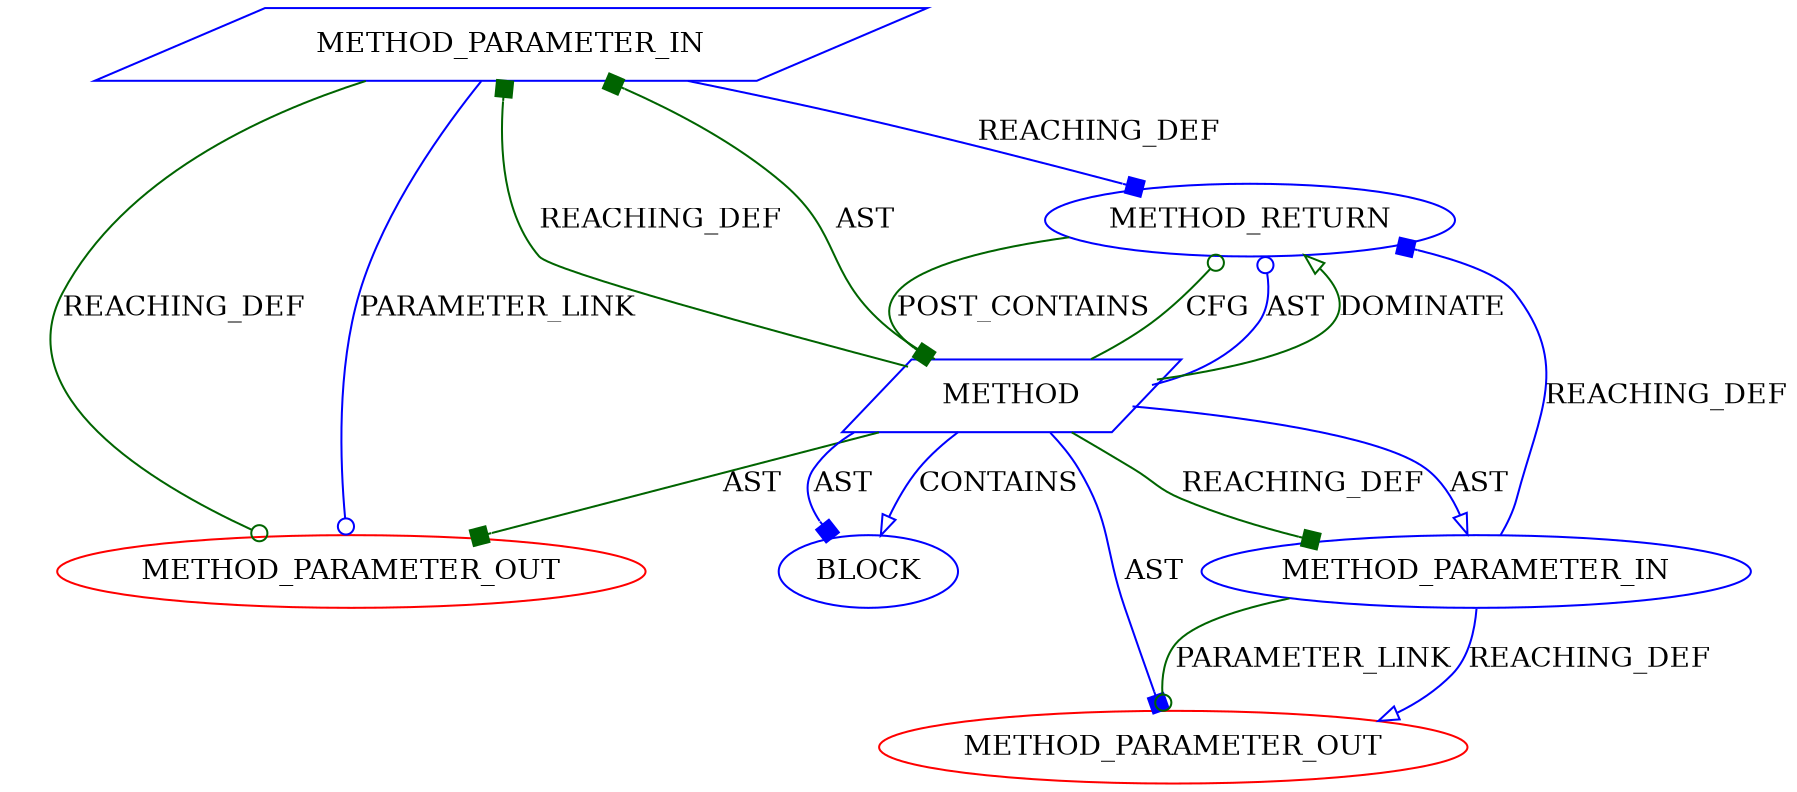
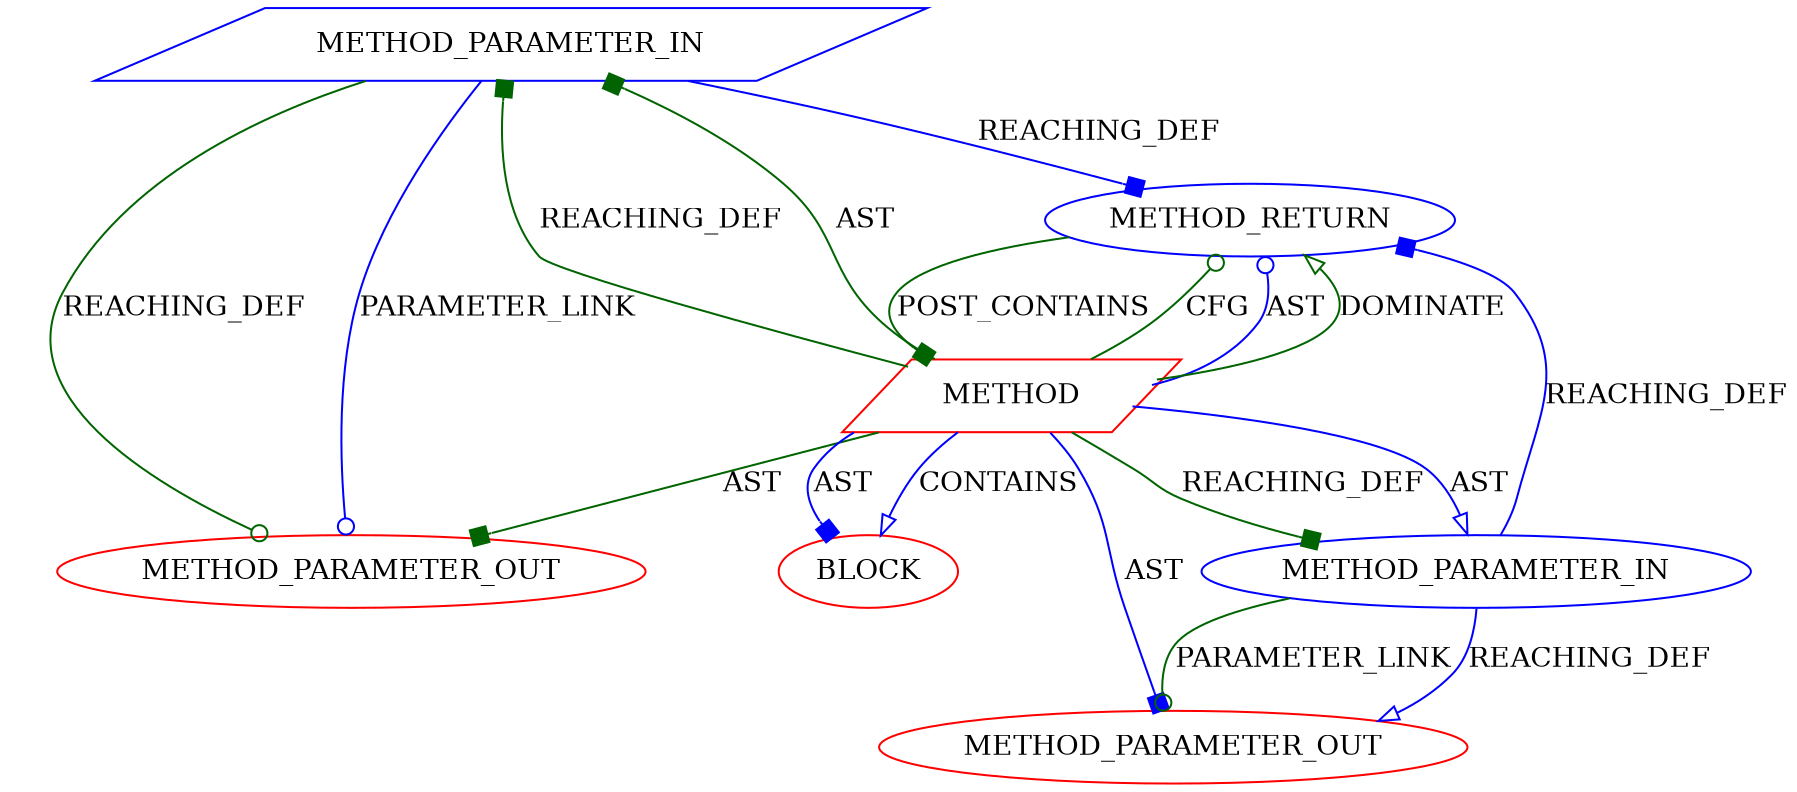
(1012, 396) -> (1012, 396)
(868, 572) -> (868, 572)
